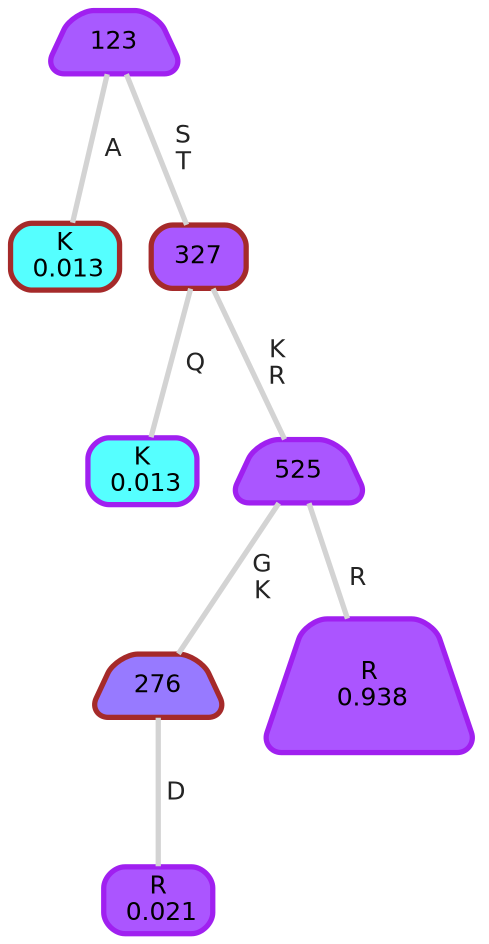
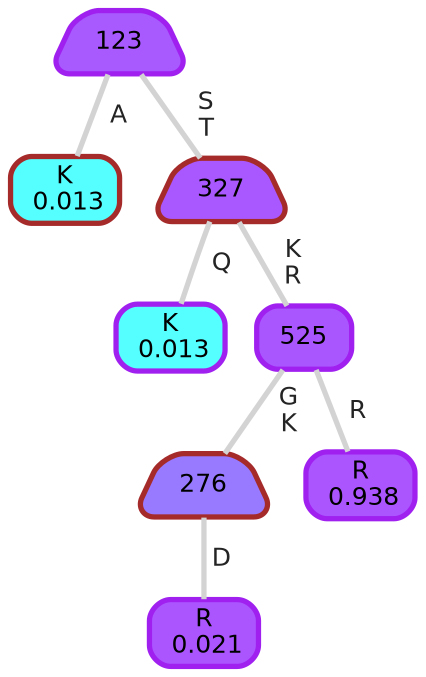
(199, 257) -> (222, 190)
(299, 471) -> (304, 338)
(369, 686) -> (360, 485)
